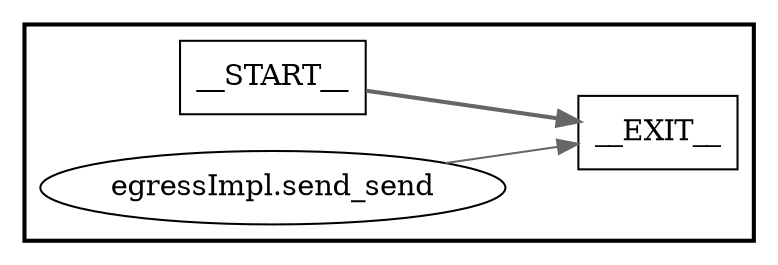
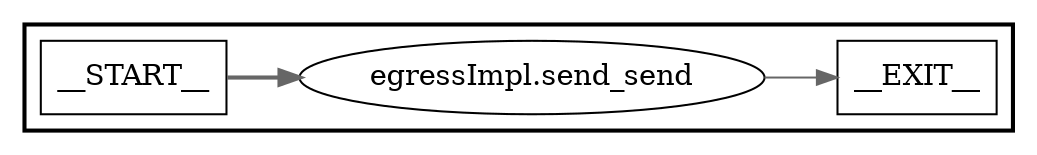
(462, 105) -> (253, 78)
